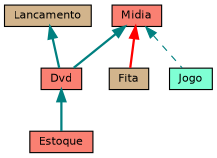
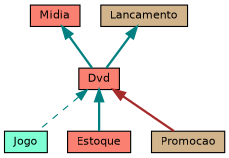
(168, 52) -> (58, 114)
(129, 79) -> none
none -> (188, 142)
